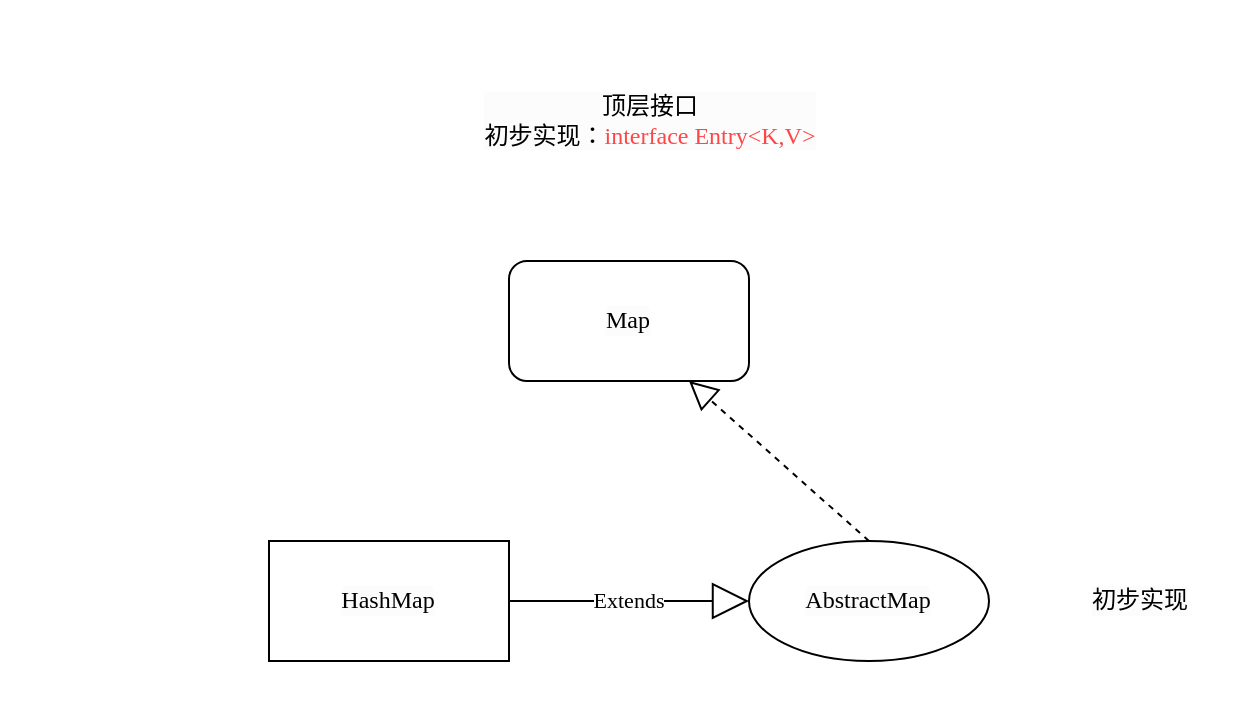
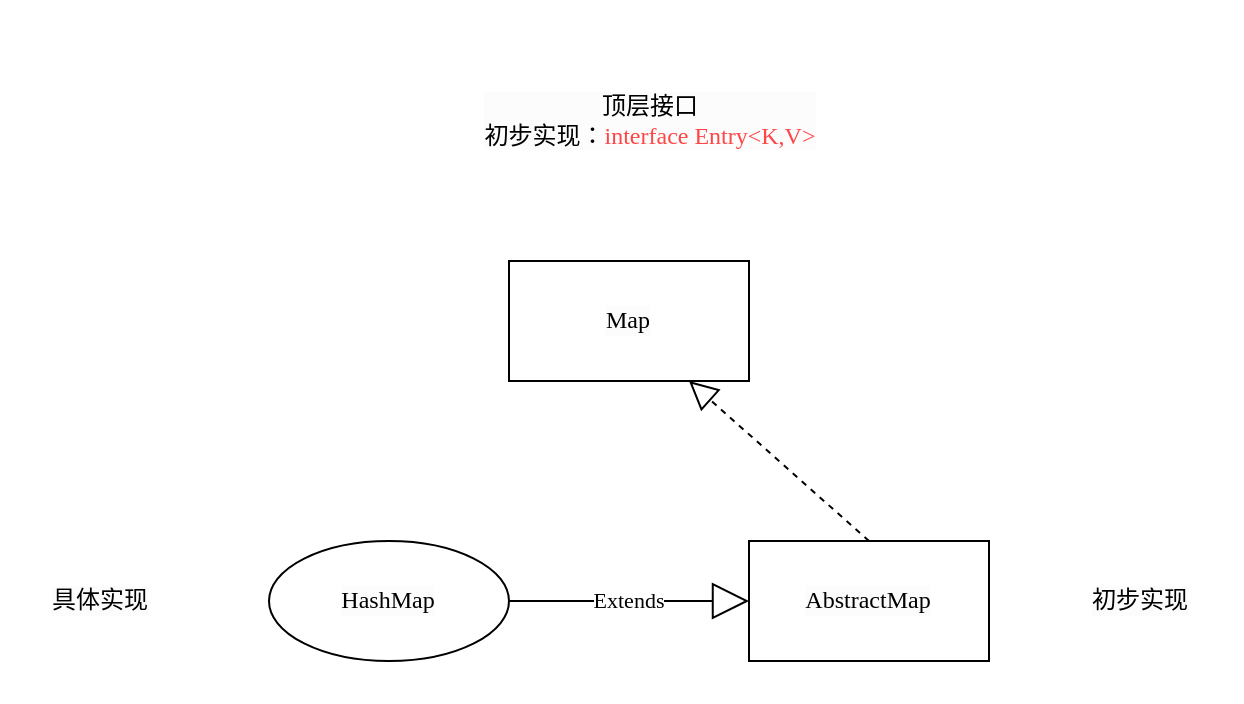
(629, 321) -> (629, 321)
none -> (101, 601)
(389, 601) -> (389, 601)
(869, 601) -> (869, 601)
